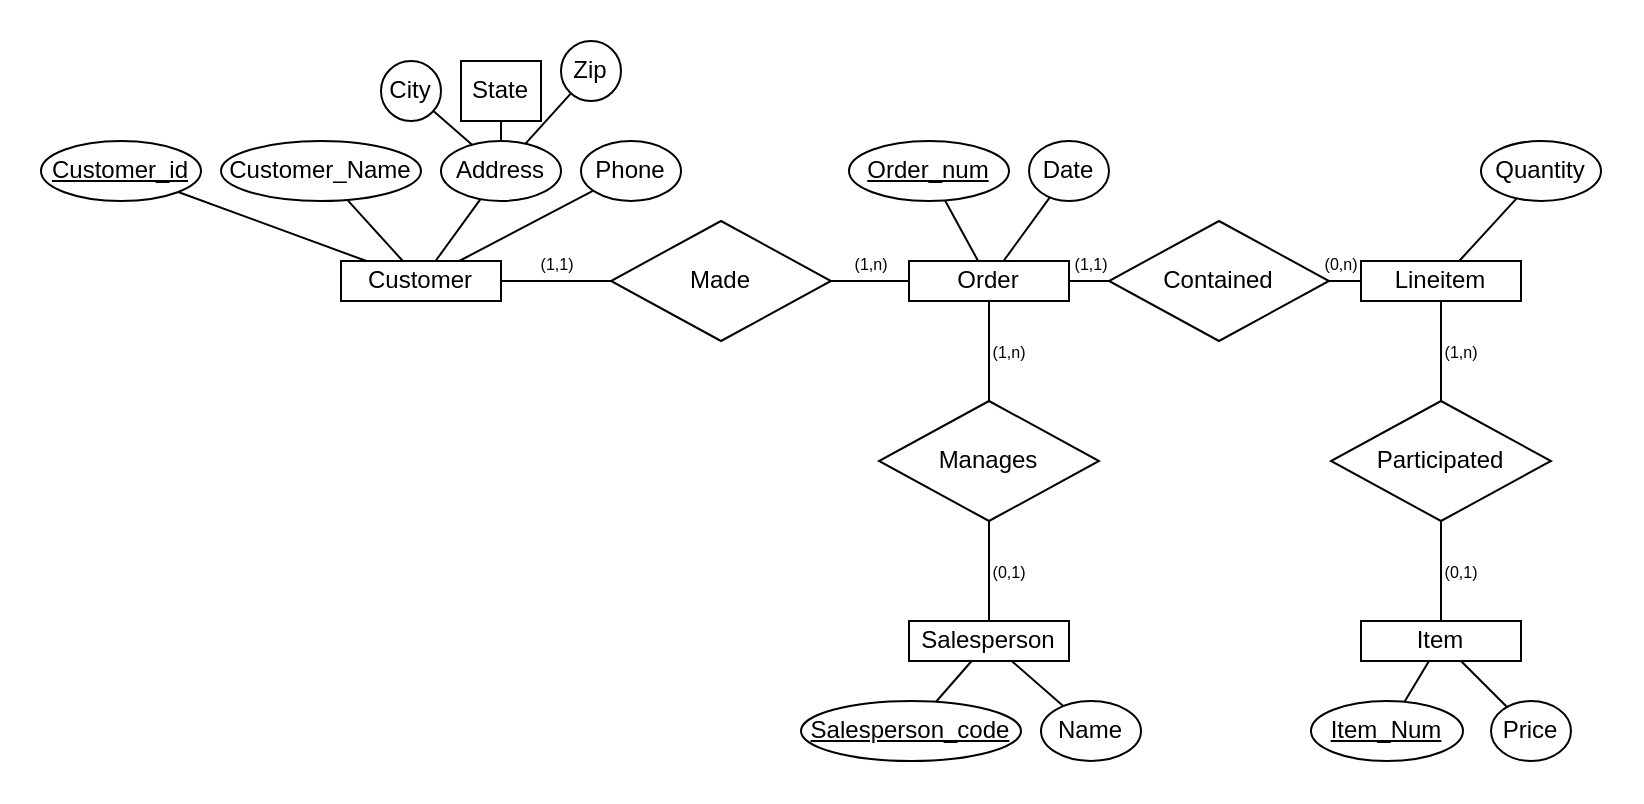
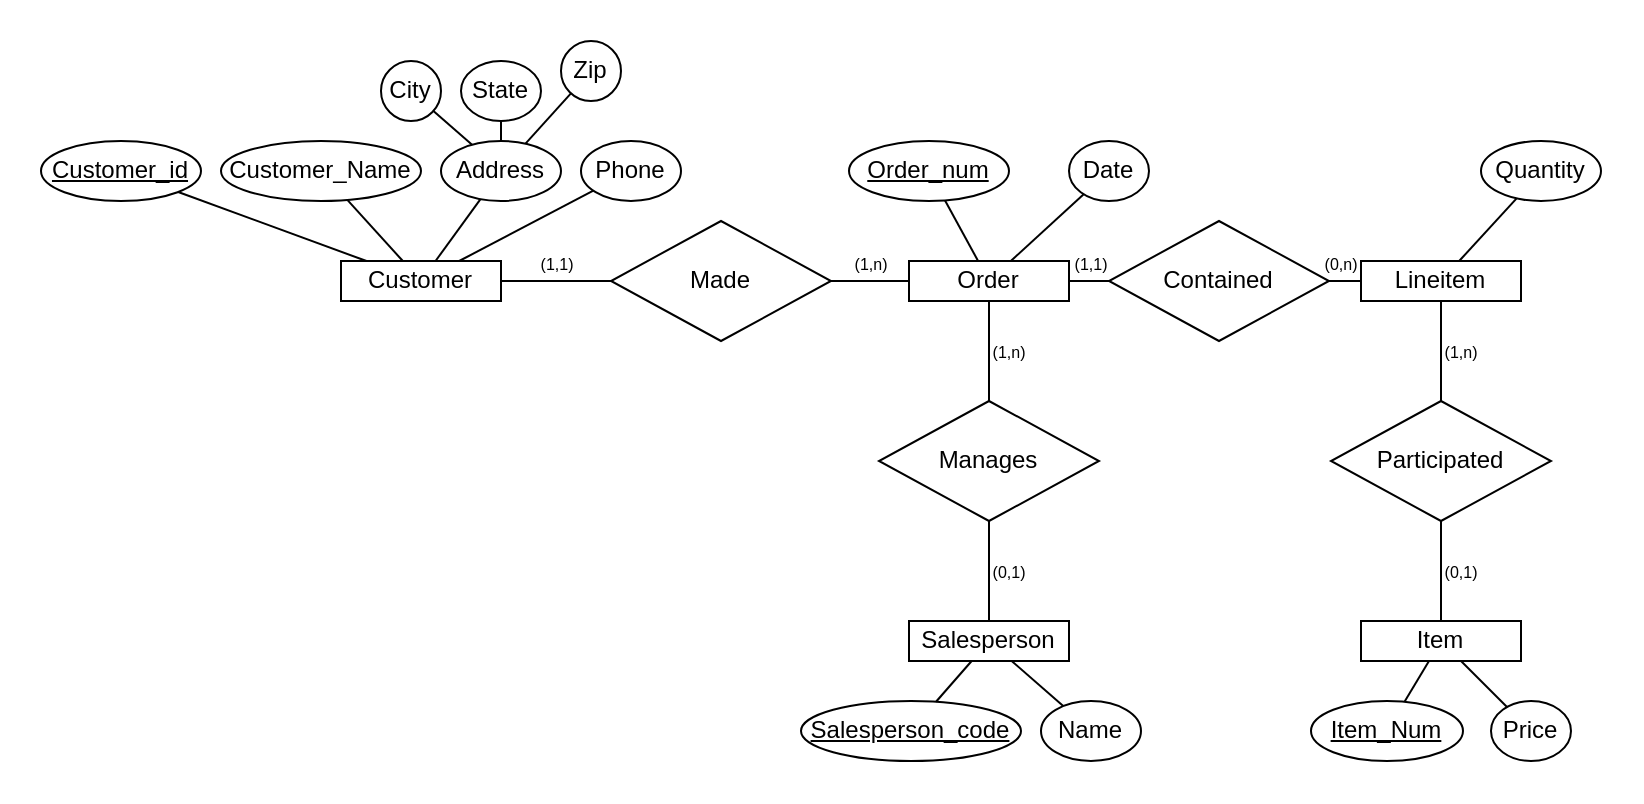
(501, 91) -> (501, 91)
(1069, 171) -> (1109, 171)
